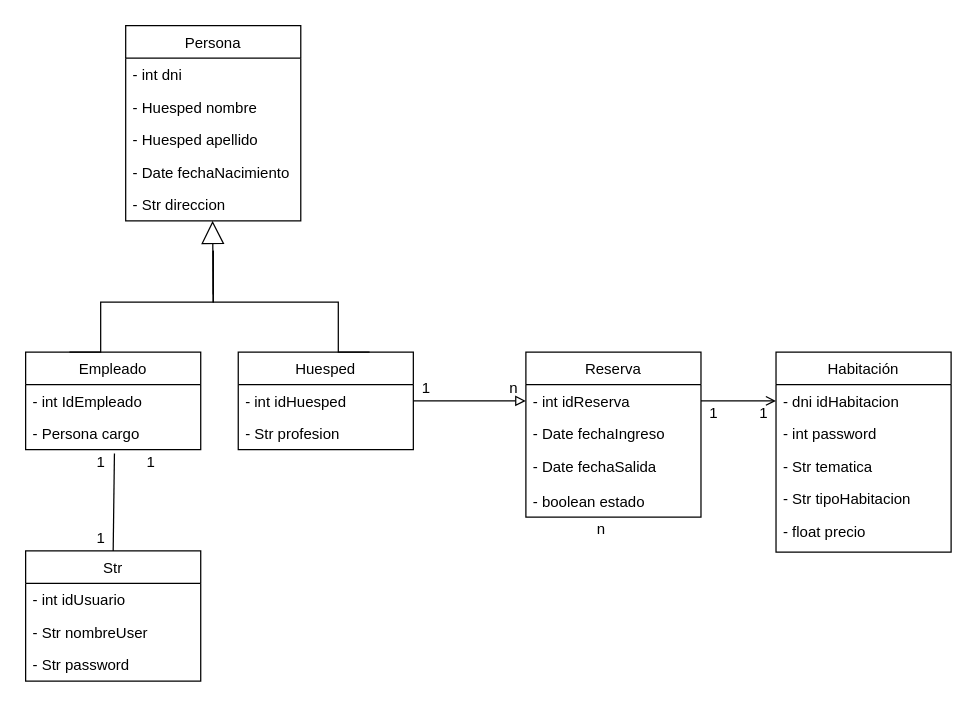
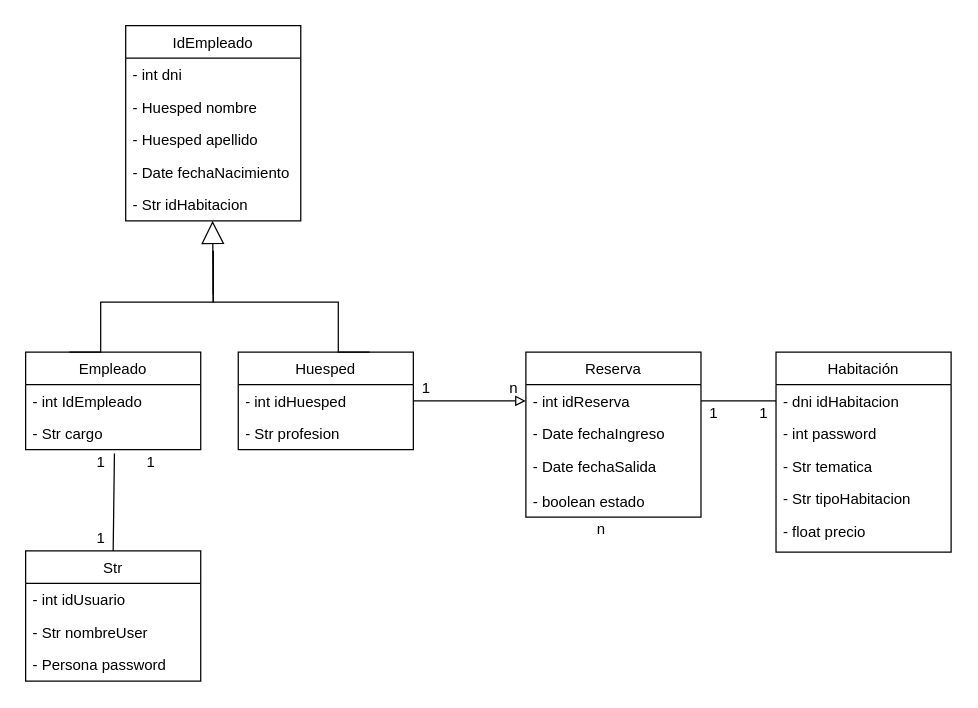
(213, 43) -> (213, 43)
(188, 205) -> (198, 205)
(769, 401) -> (770, 401)
(92, 434) -> (75, 434)
(87, 665) -> (104, 665)
